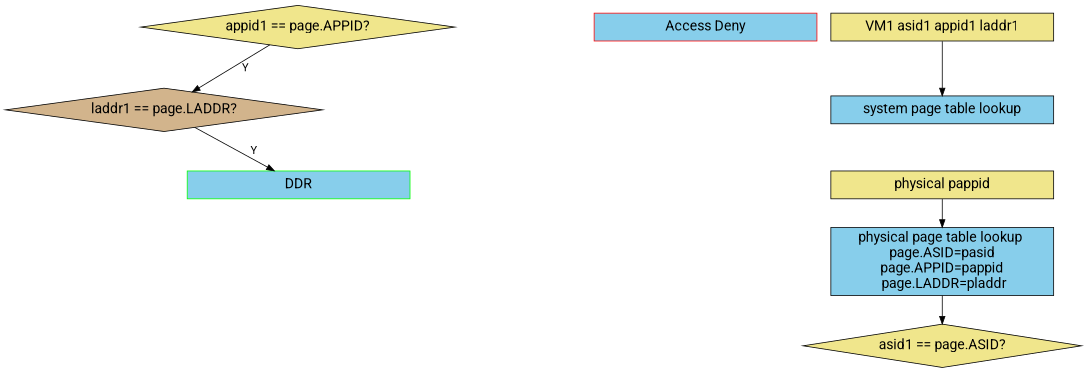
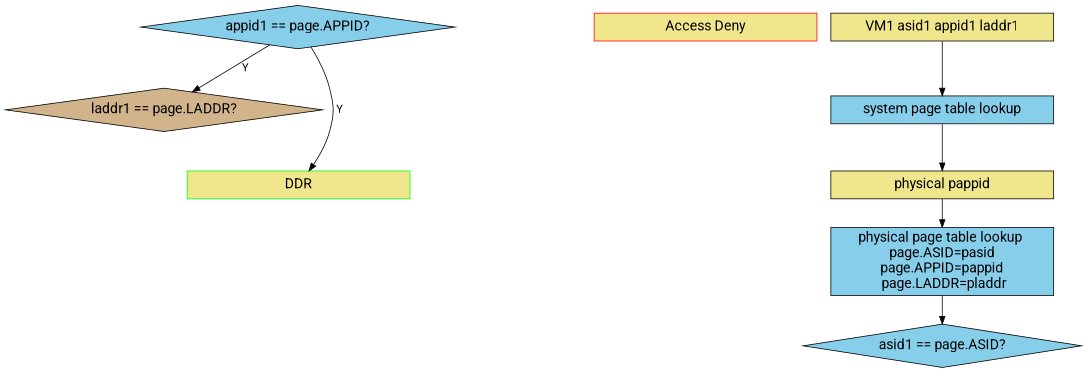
(298, 27) -> (298, 27)
(706, 27) -> (706, 27)
none -> (942, 143)
(231, 147) -> (333, 106)
(299, 185) -> (299, 185)
(942, 346) -> (942, 346)
